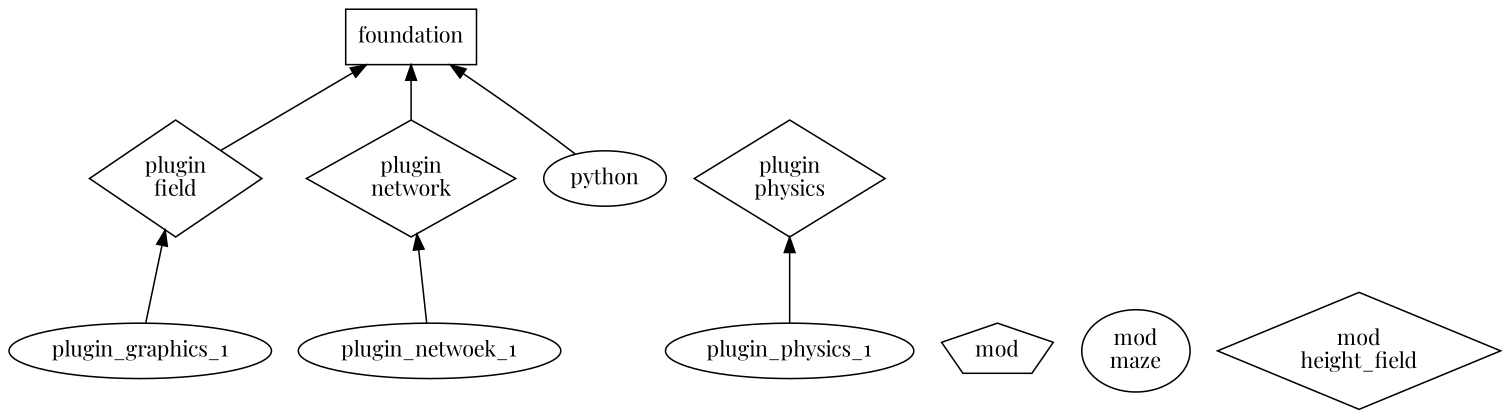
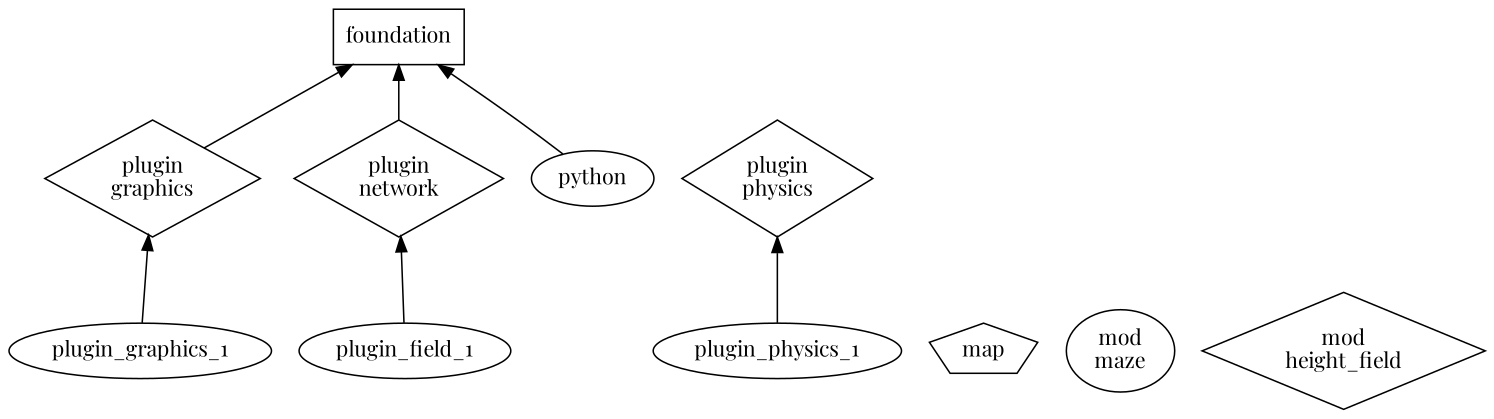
(176, 179) -> (153, 179)
(430, 351) -> (405, 351)
(997, 351) -> (984, 351)
